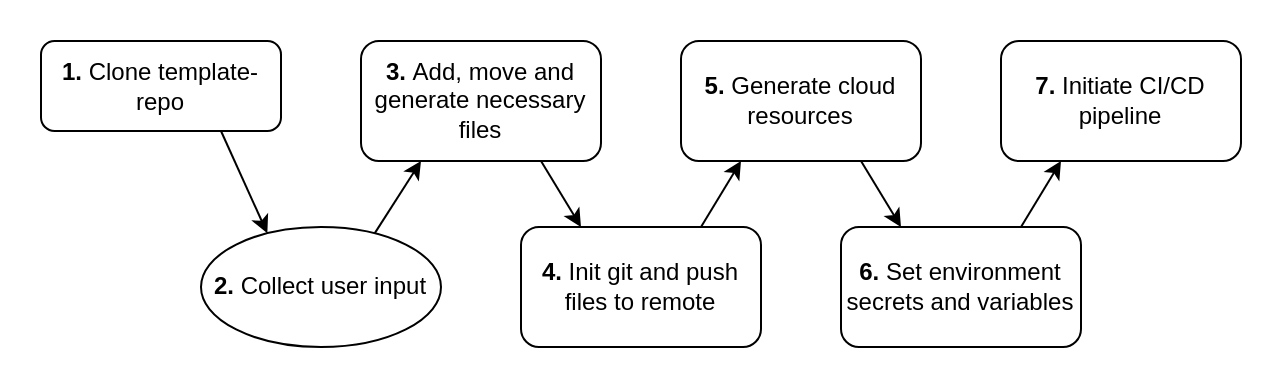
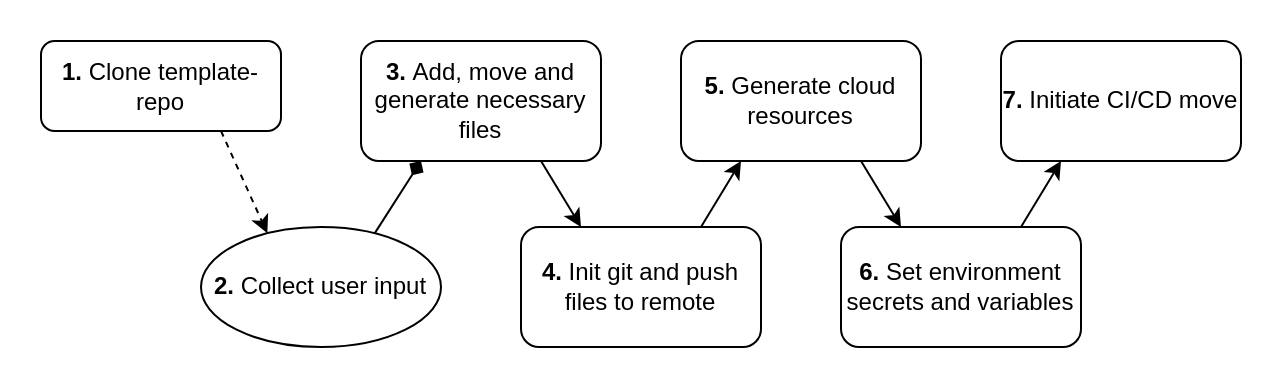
(1121, 101) -> (1121, 101)
(413, 173) -> (412, 175)
(241, 176) -> (241, 176)
